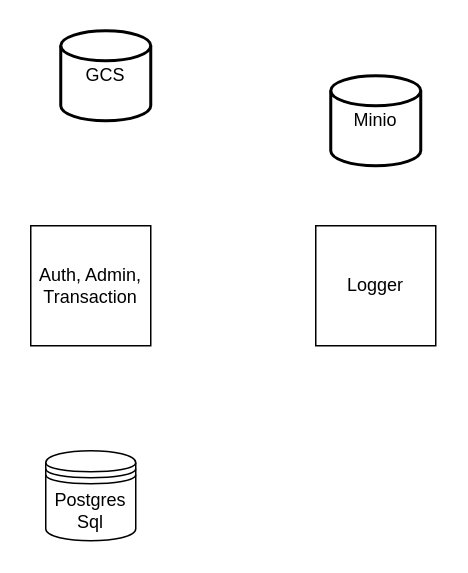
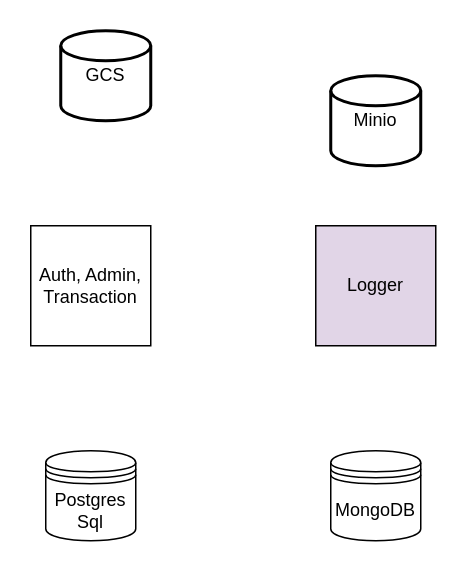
(376, 286) -> (376, 286)
none -> (376, 496)
